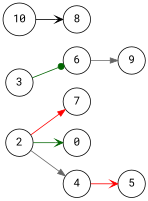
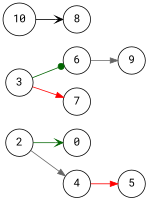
(45, 124) -> (45, 91)
(100, 184) -> (100, 184)
